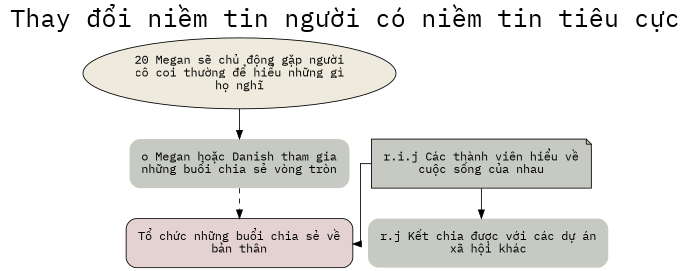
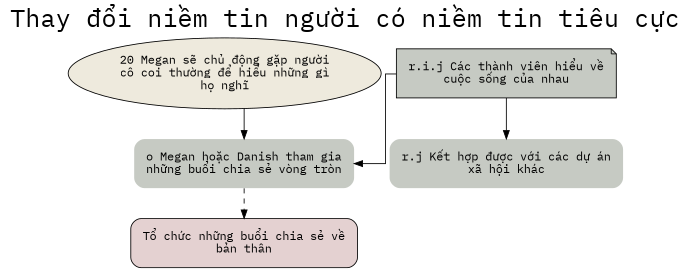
(360, 199) -> (385, 125)
(488, 243) -> (506, 164)
